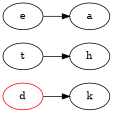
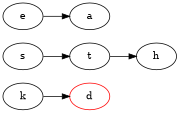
none -> (23, 56)
(53, 96) -> (53, 96)
